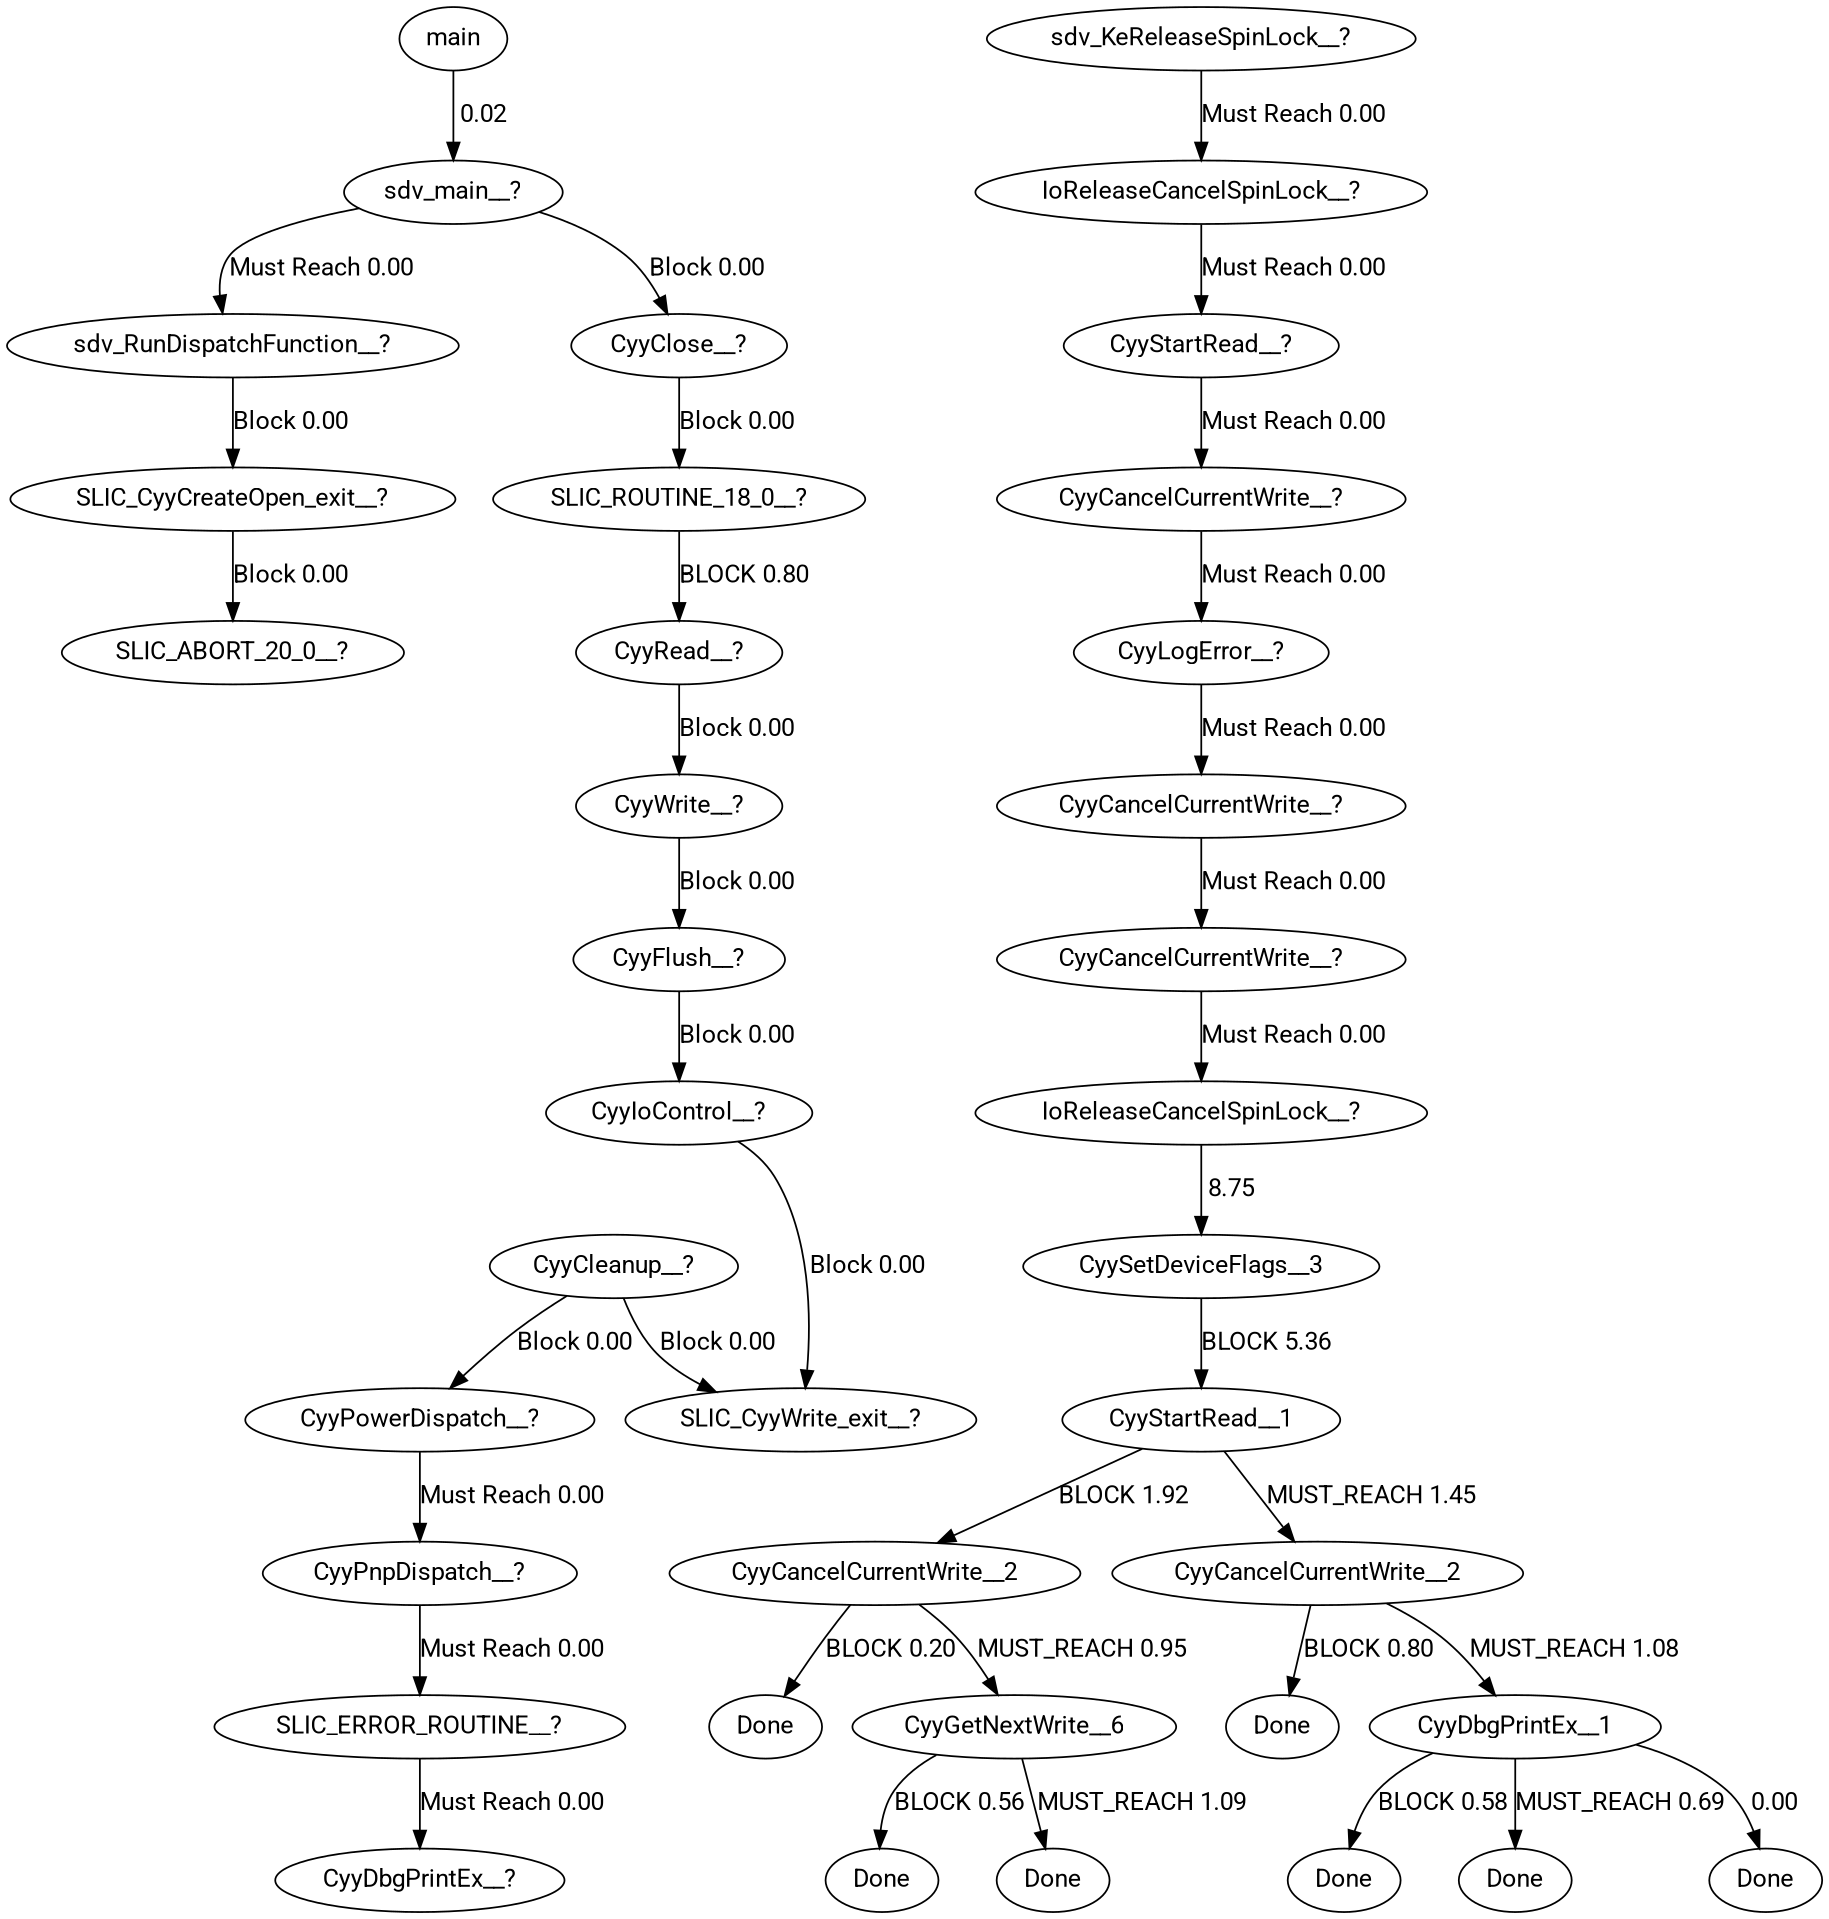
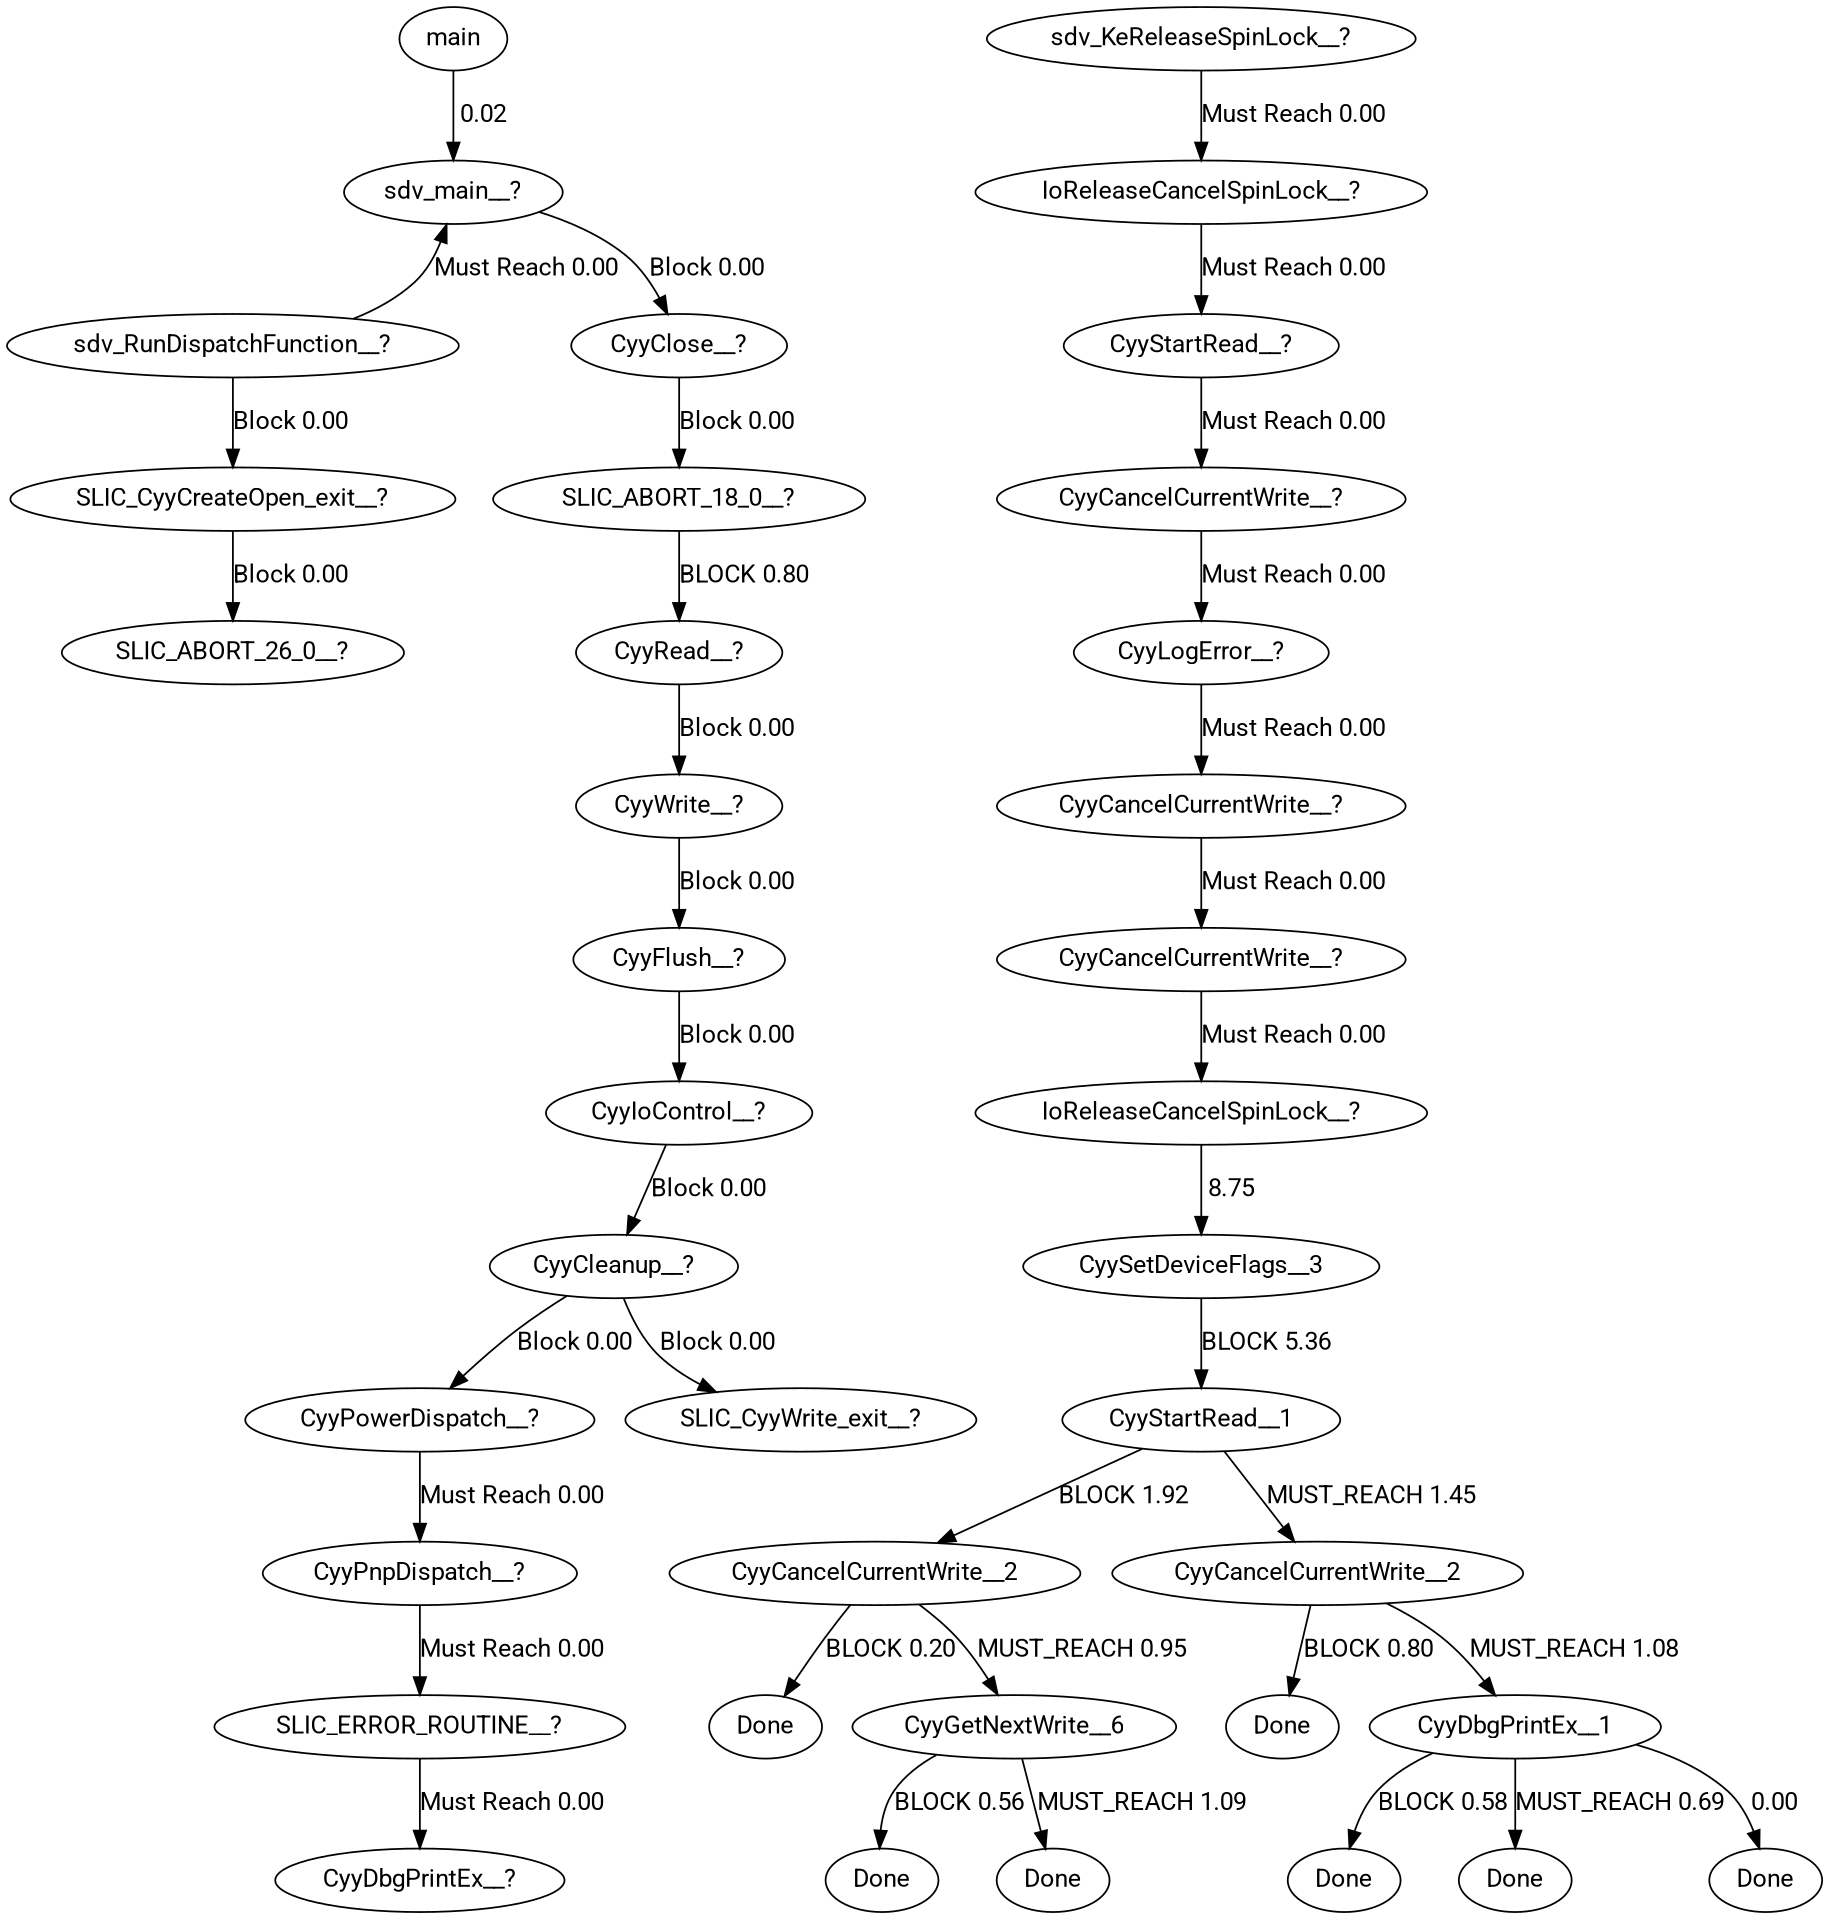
(271, 231) -> (406, 289)
(679, 499) -> (679, 499)
(233, 653) -> (233, 653)
(801, 1245) -> (650, 1182)
